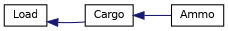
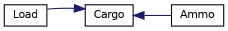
(72, 23) -> (61, 8)
